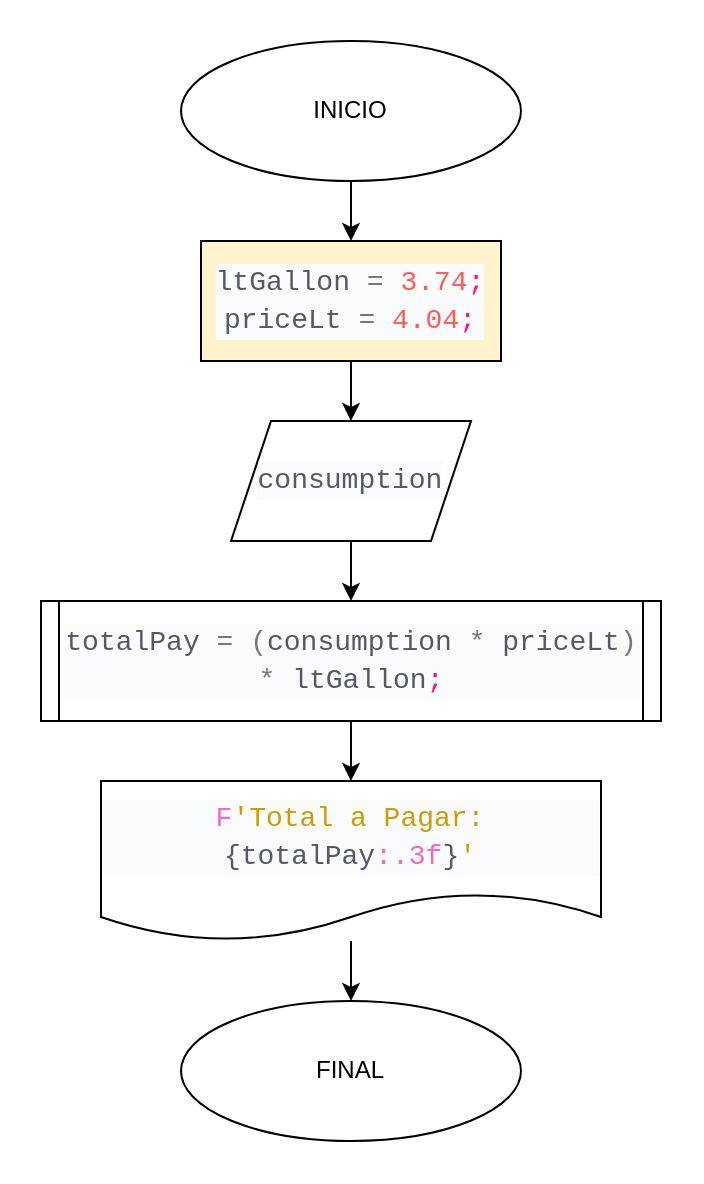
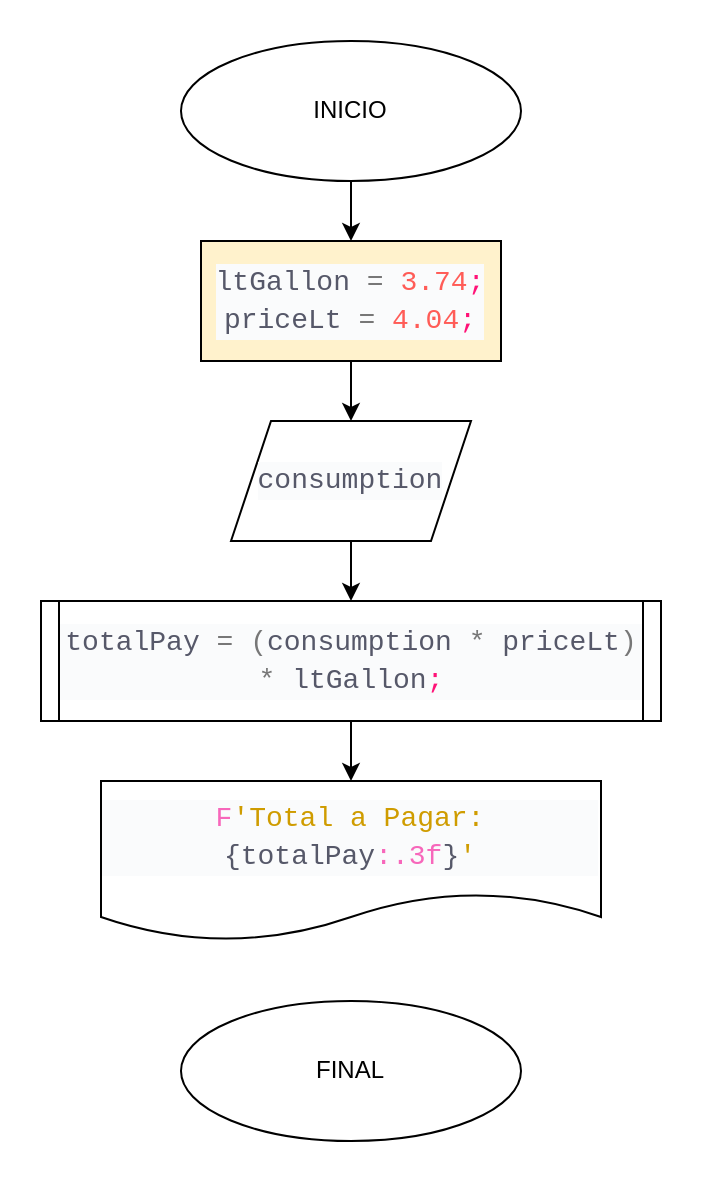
(351, 964) -> none
